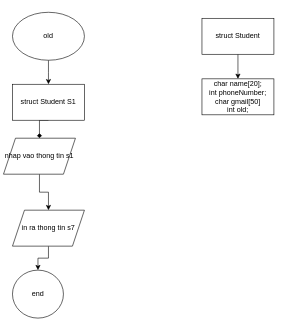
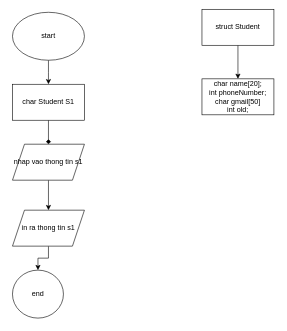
(48, 36) -> (48, 36)
(238, 36) -> (238, 27)
(48, 102) -> (48, 102)
(39, 156) -> (48, 162)
(48, 228) -> (48, 228)
